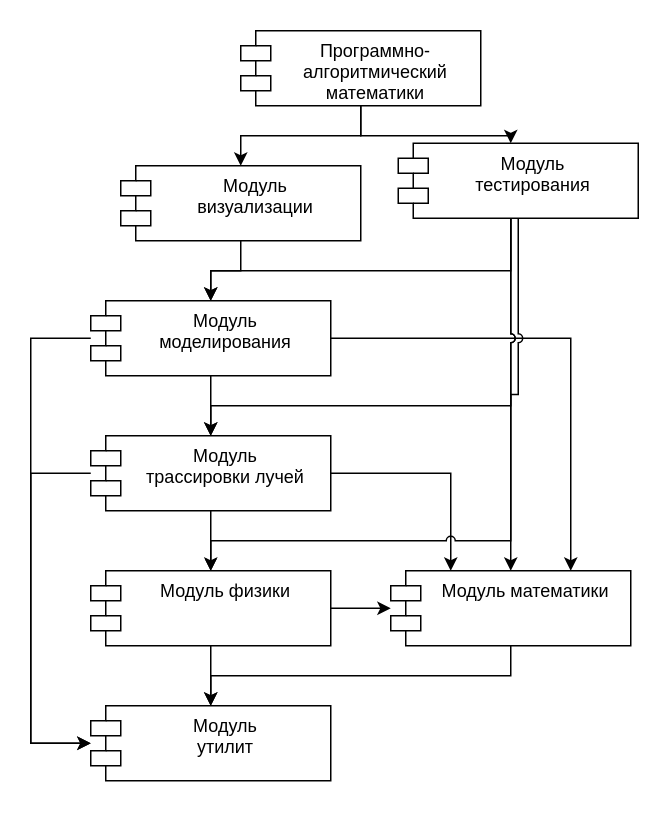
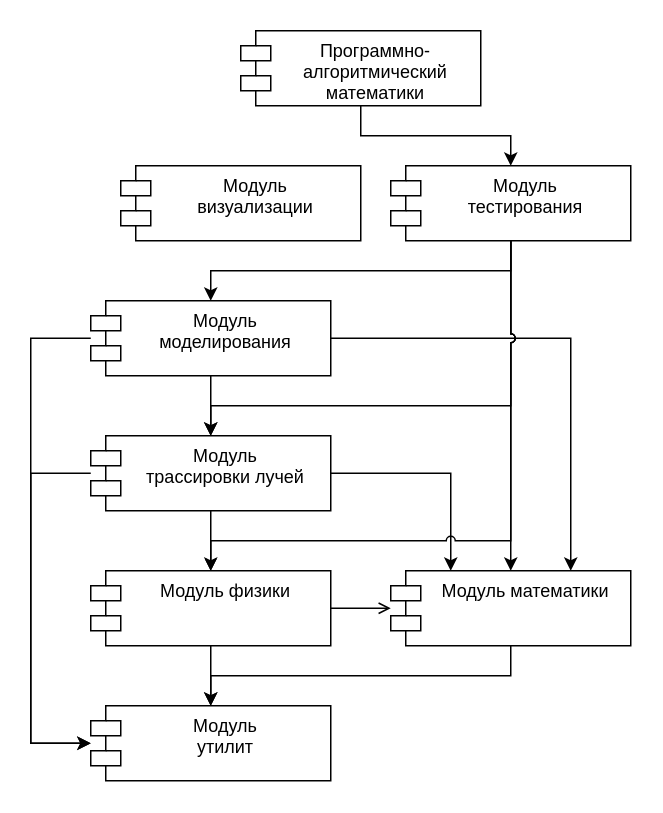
(290, 136) -> none
(518, 181) -> (511, 203)
(241, 254) -> none
(379, 608) -> (381, 608)
